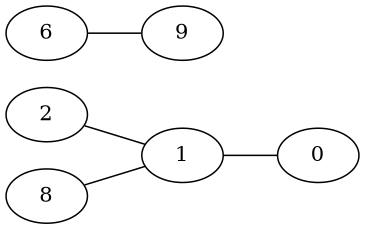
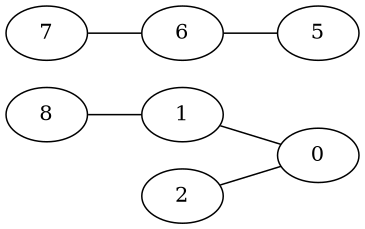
none -> (47, 33)
(183, 33) -> (318, 33)
(115, 135) -> (251, 176)
